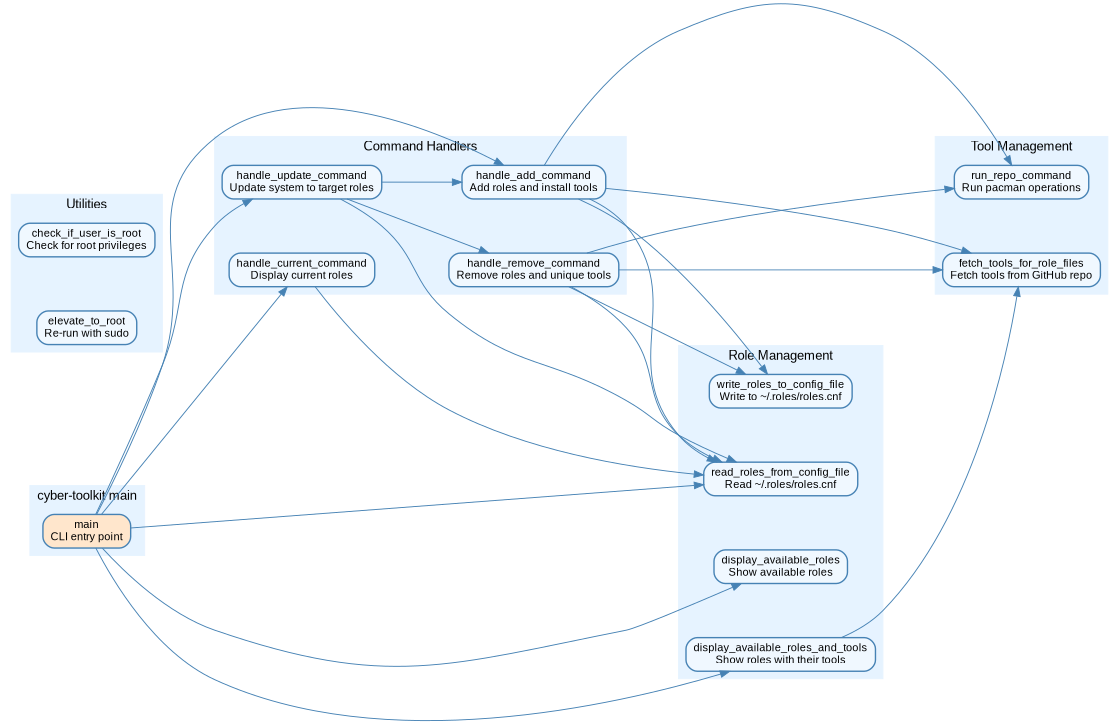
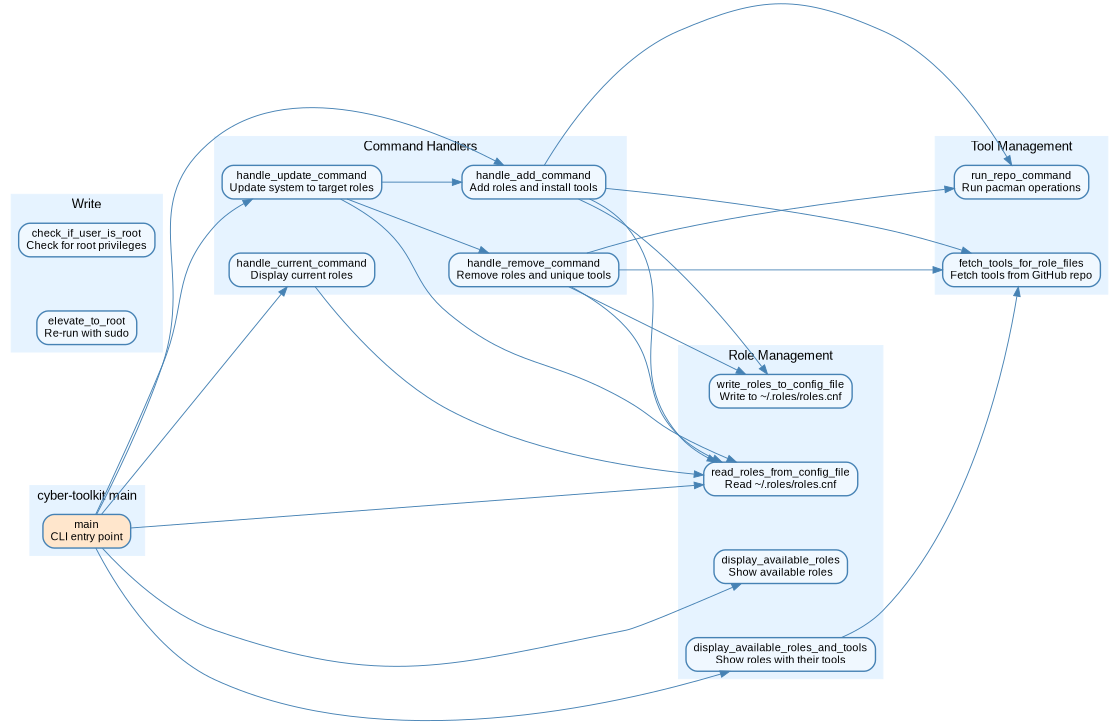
(87, 205) -> (87, 205)
